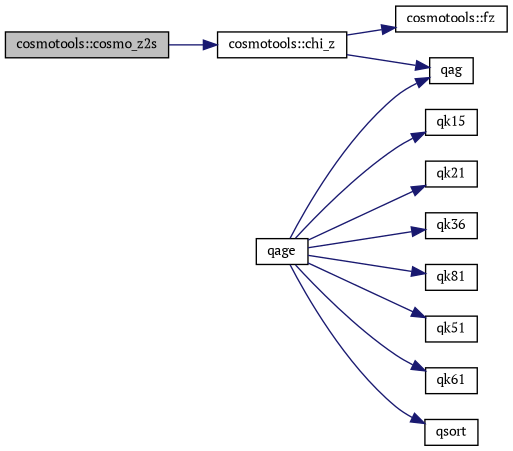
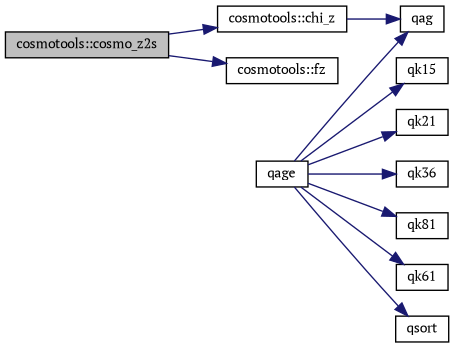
(364, 32) -> (191, 59)
(451, 329) -> none
